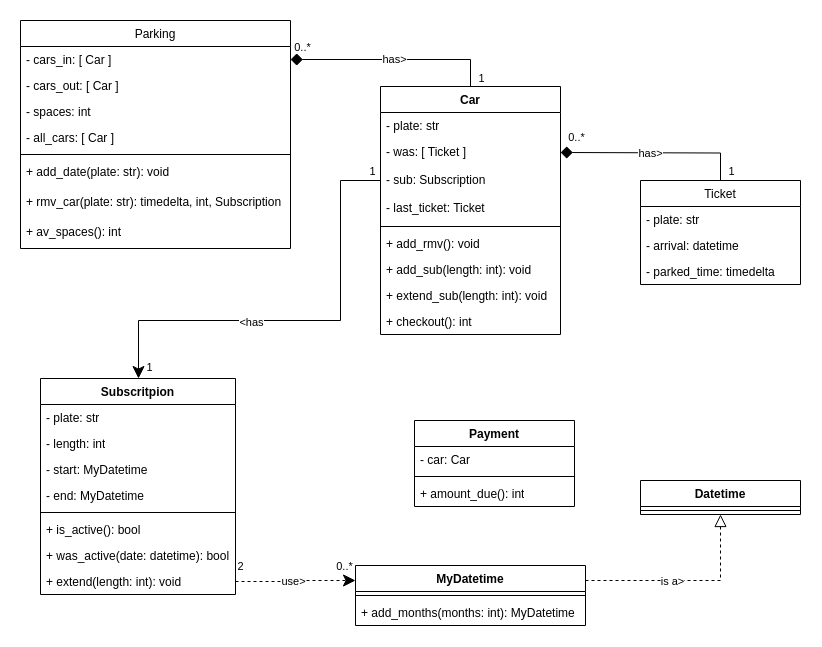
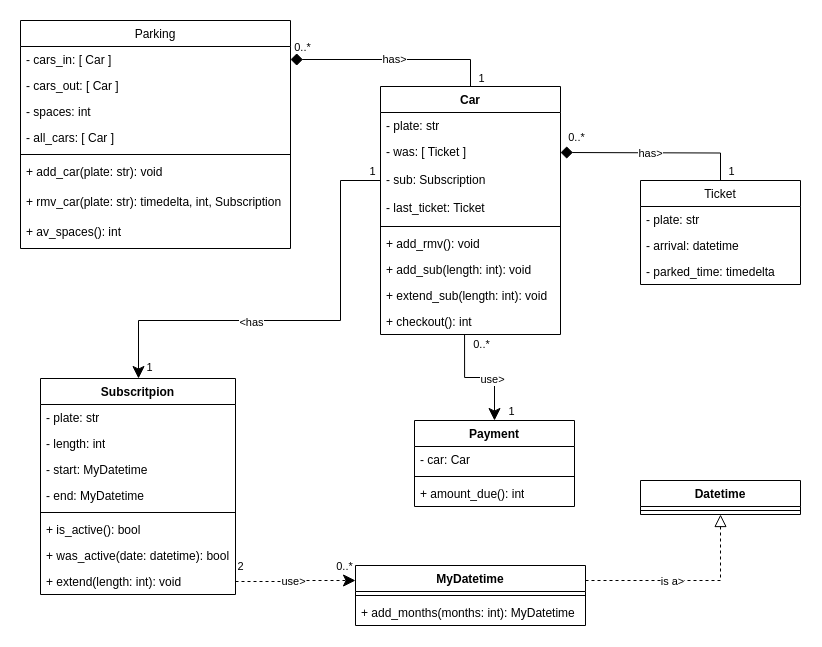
(109, 172) -> (106, 172)
none -> (476, 378)
